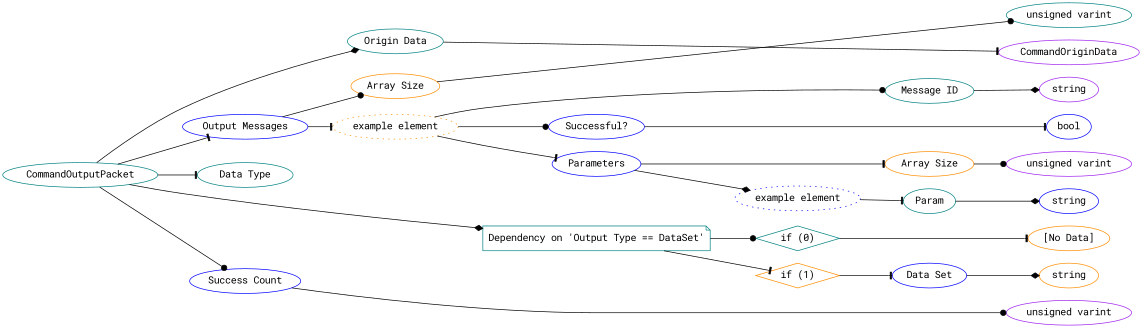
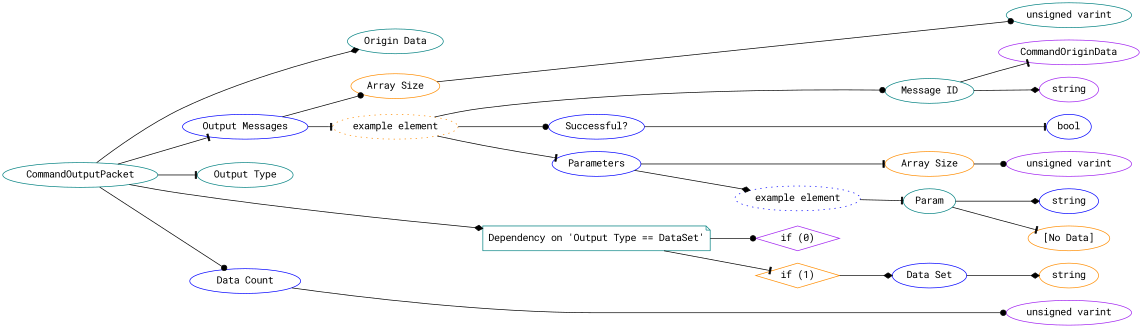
(719, 47) -> (993, 73)
(245, 175) -> (245, 175)
(798, 238) -> (798, 238)
(932, 238) -> (993, 218)
(864, 276) -> (864, 276)
(245, 281) -> (245, 281)
